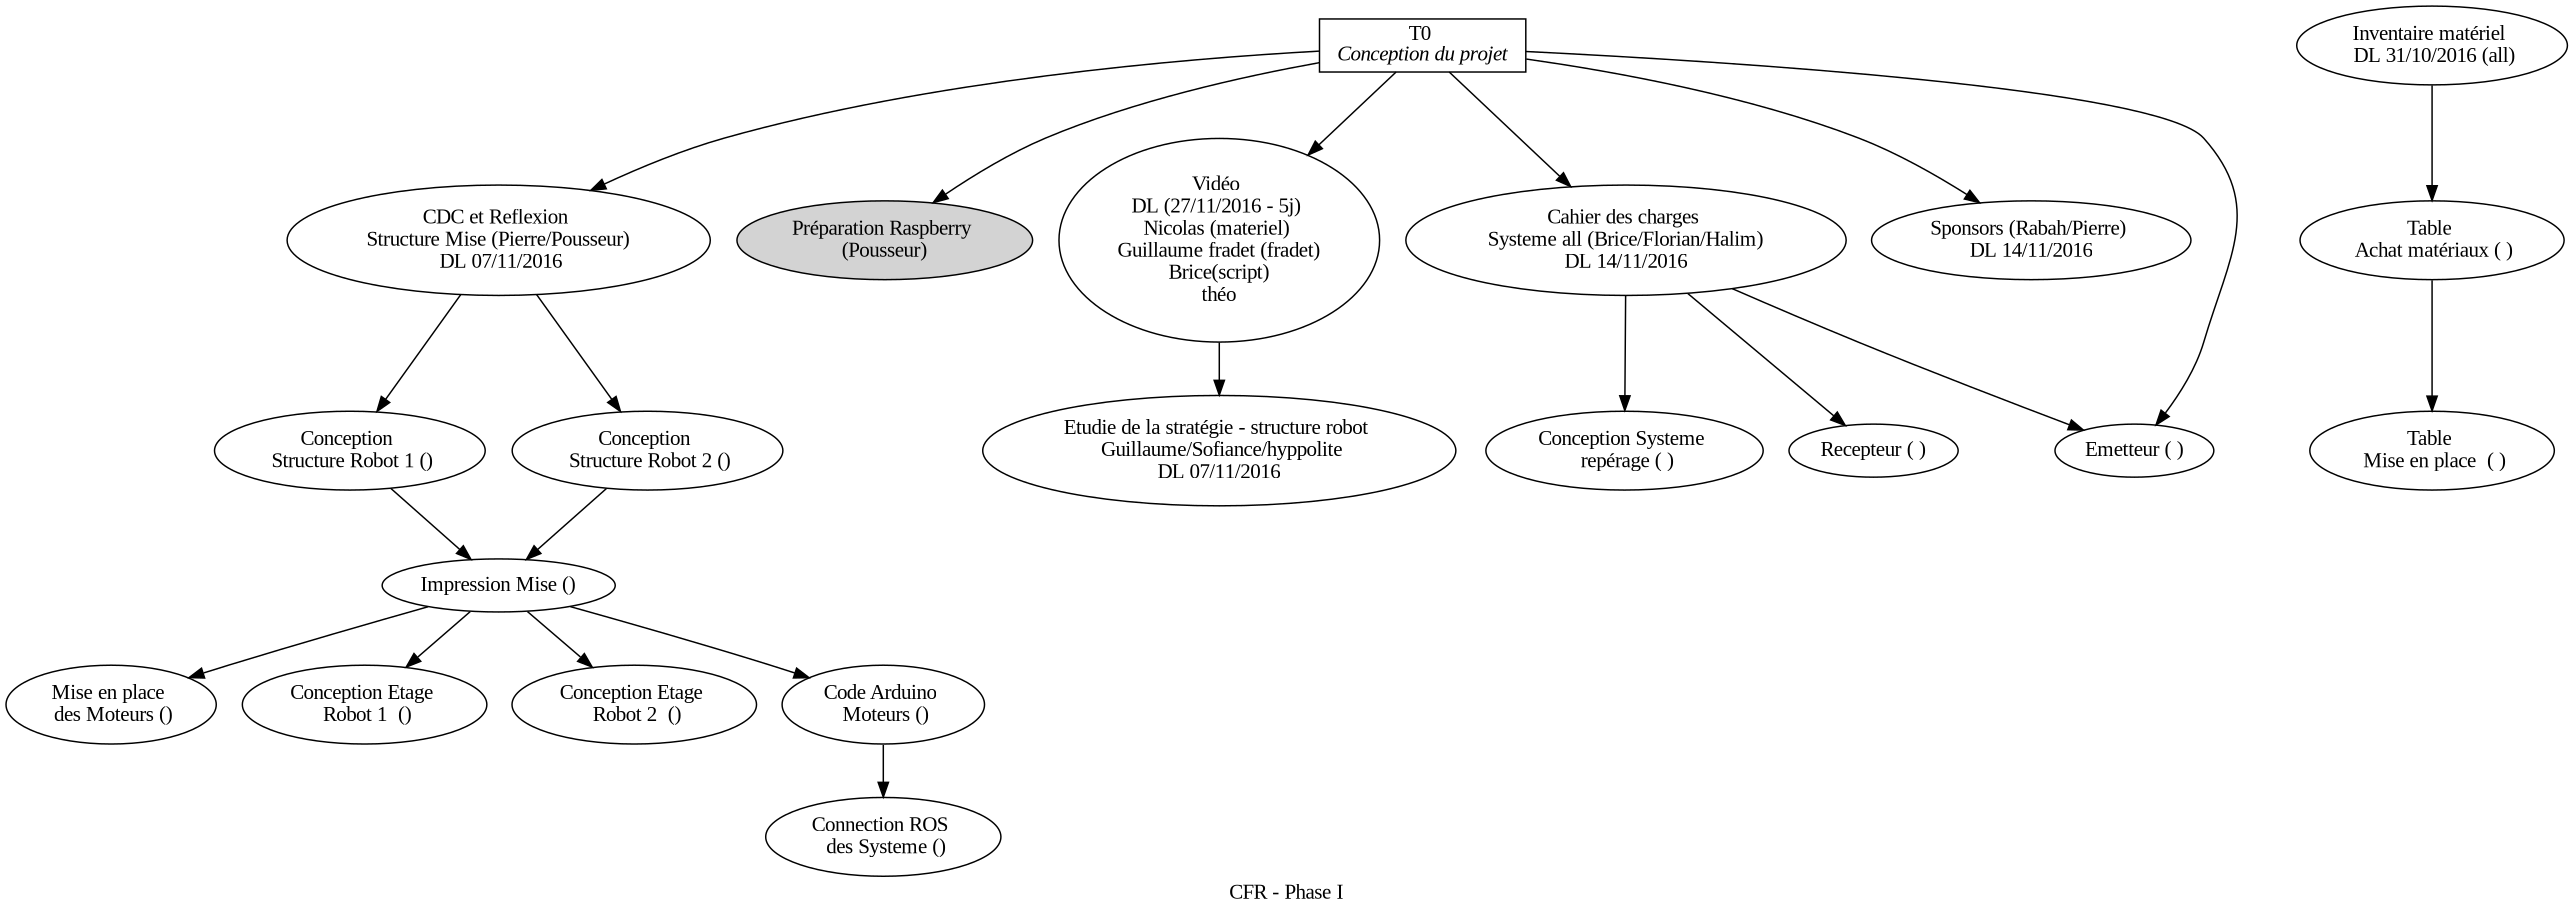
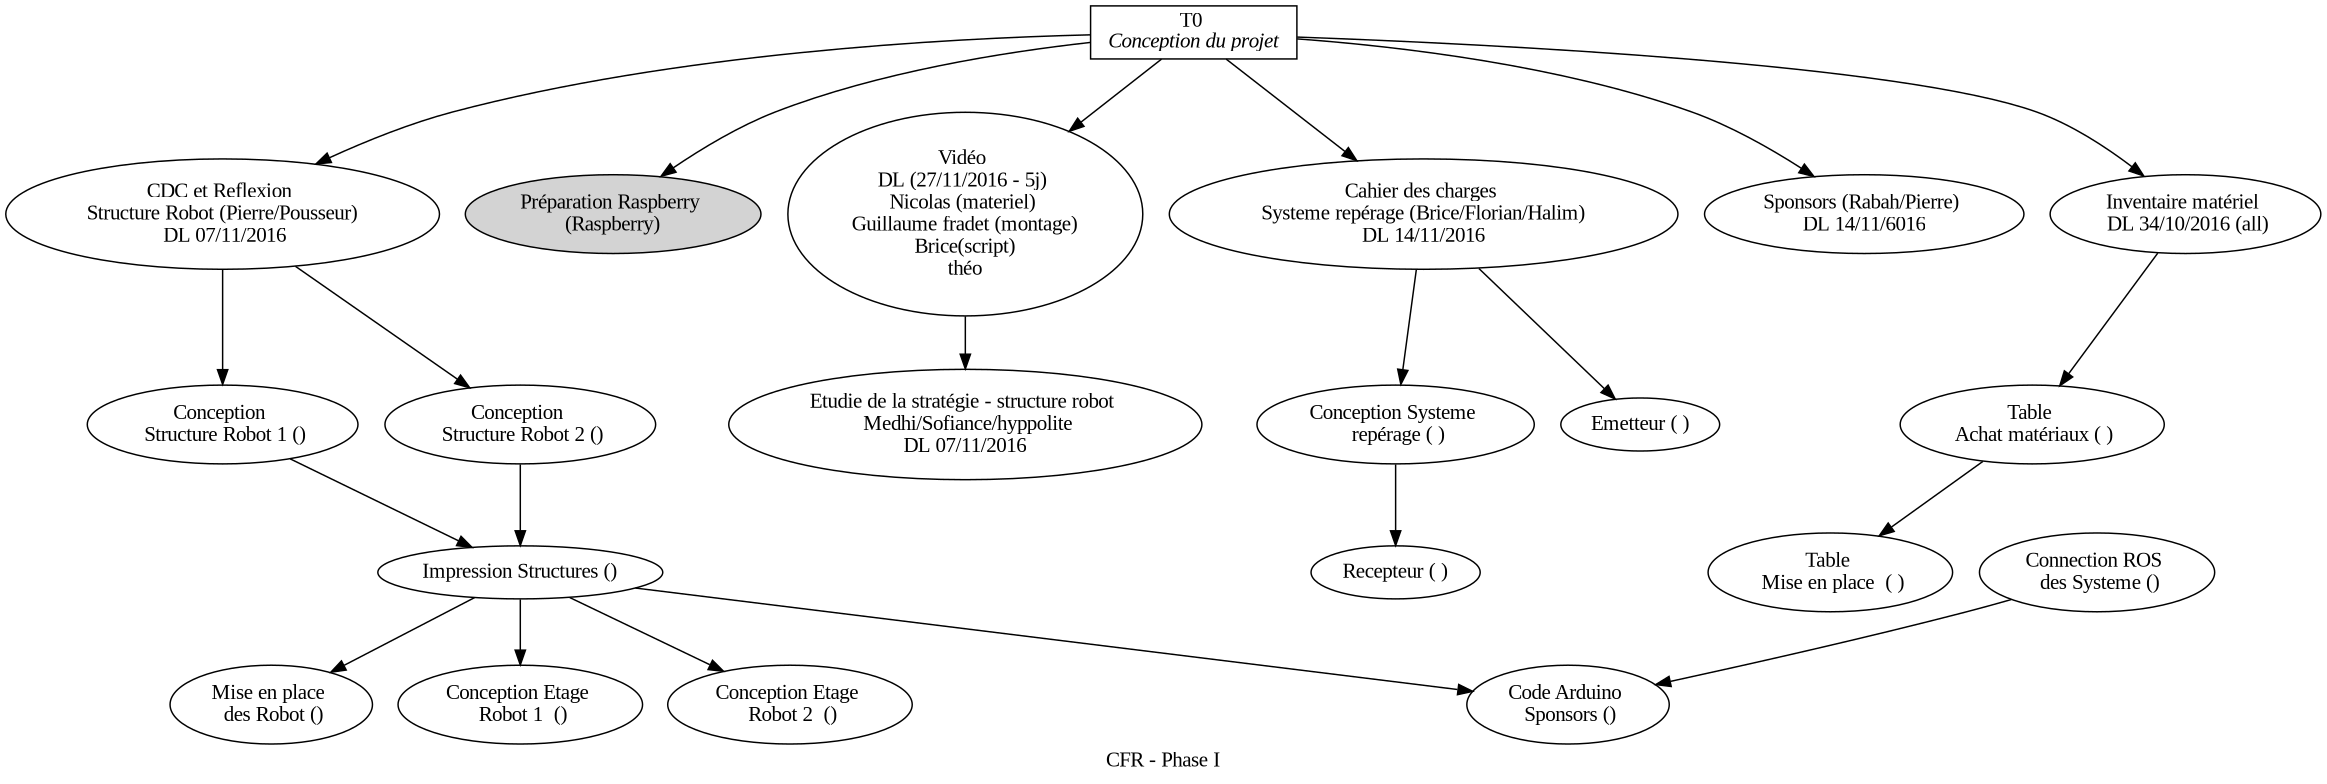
(2432, 56) -> (2185, 224)
(2017, 91) -> (1724, 62)
(499, 240) -> (223, 213)
(1626, 240) -> (1424, 213)
(885, 251) -> (613, 224)
(1219, 251) -> (965, 224)
(2031, 251) -> (1864, 224)
(1761, 355) -> (1396, 498)
(1219, 450) -> (965, 424)
(499, 585) -> (520, 572)
(111, 715) -> (271, 715)
(883, 715) -> (1568, 715)
(883, 764) -> (1841, 643)
